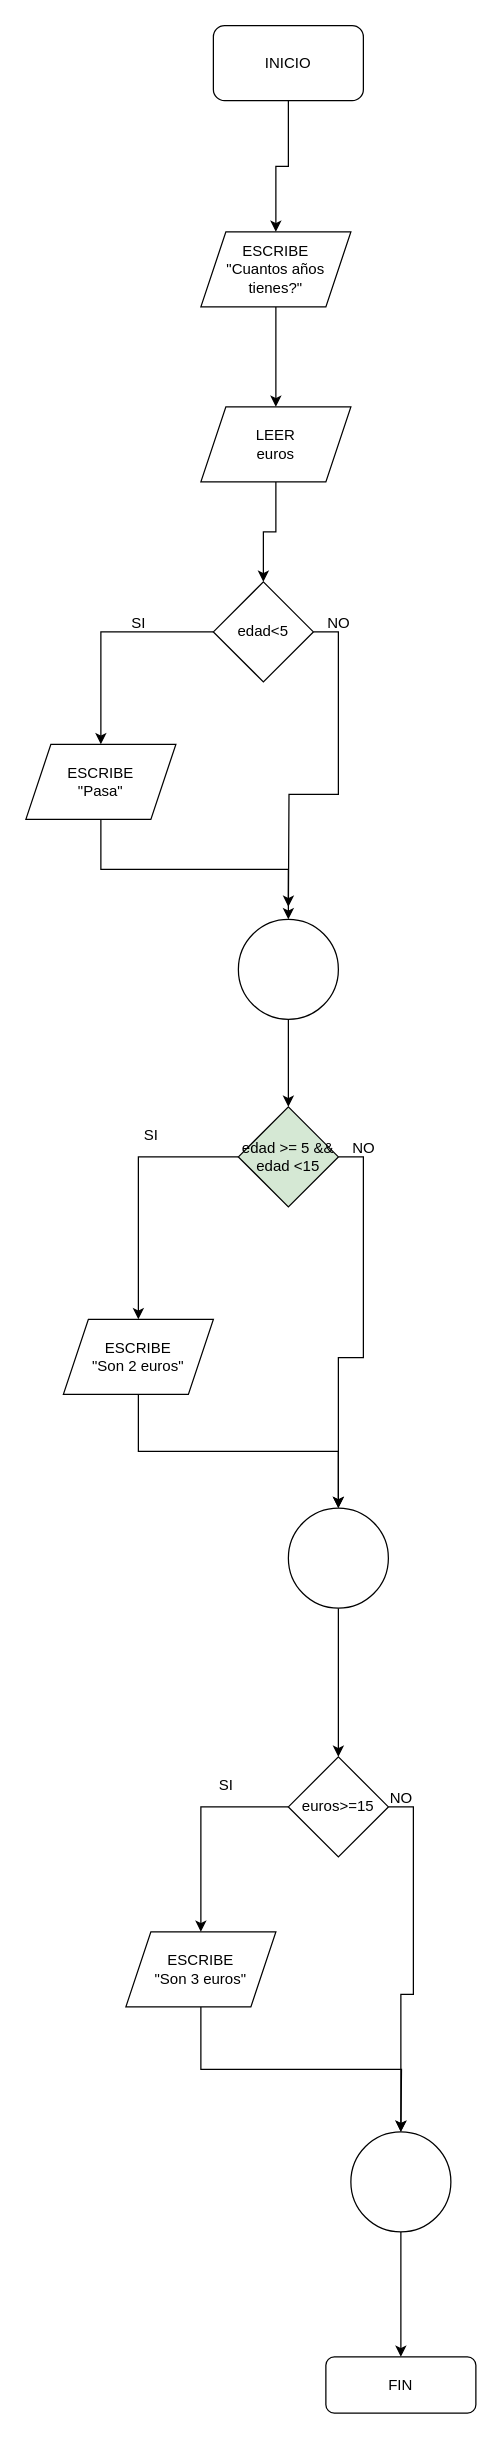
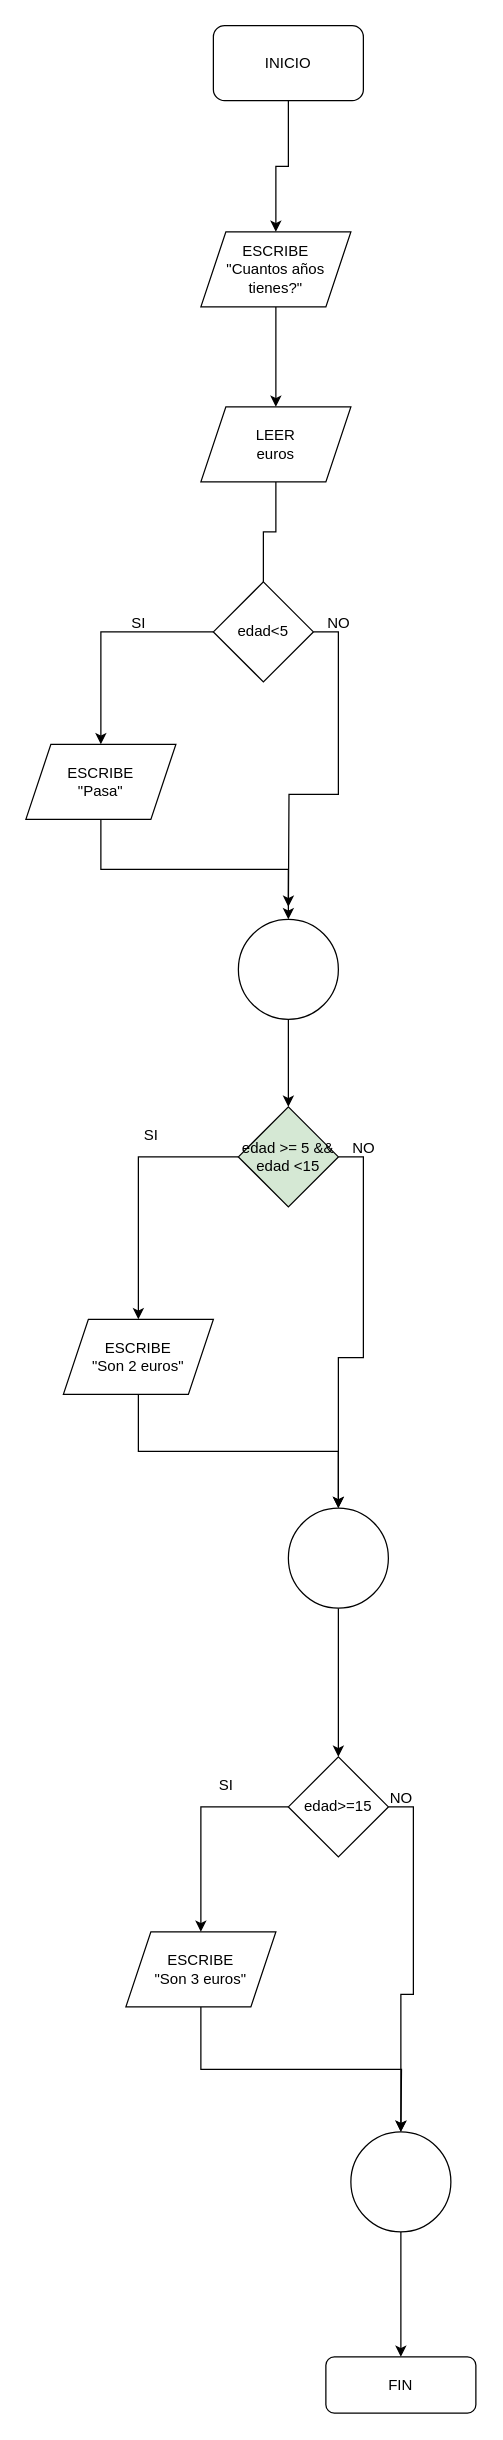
(263, 572) -> (263, 575)
(338, 1807) -> (338, 1807)
